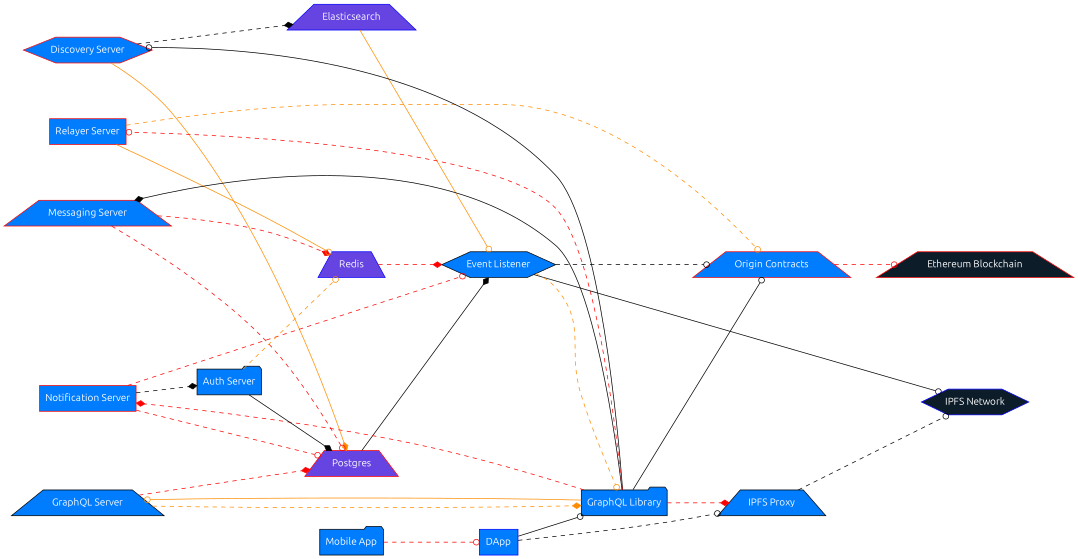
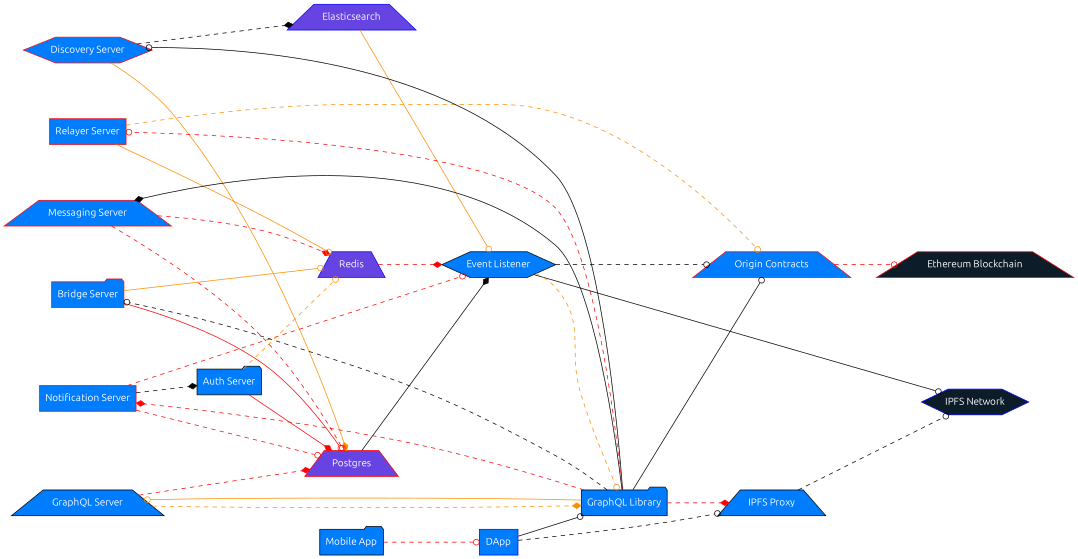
none -> (88, 295)
(281, 416) -> (281, 416)
